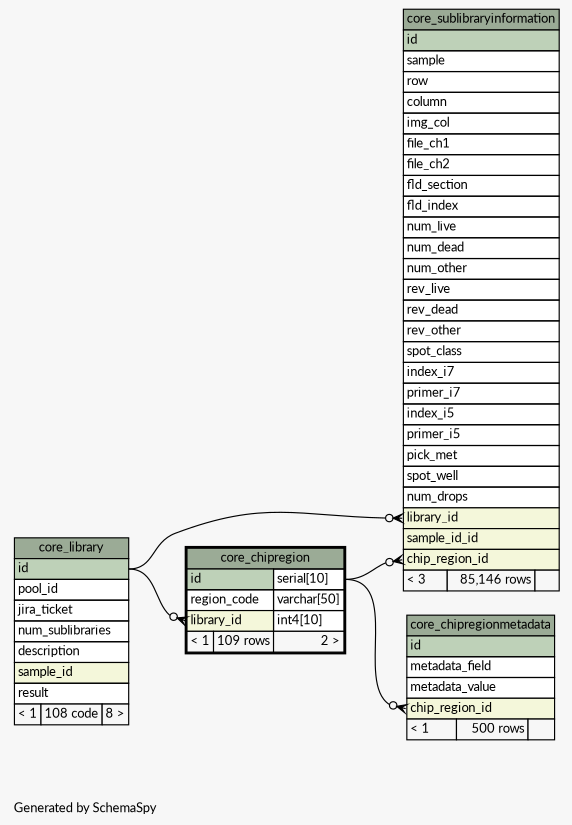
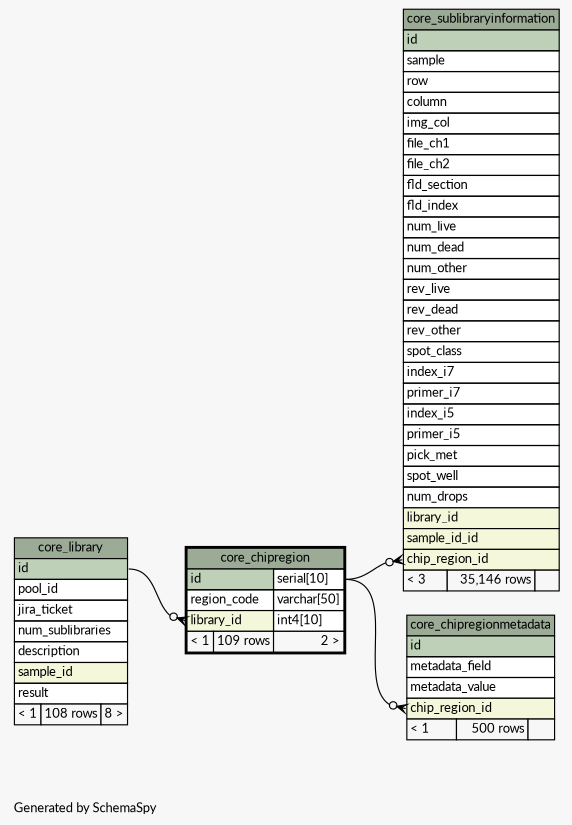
(249, 514) -> none
(496, 580) -> (496, 580)
(72, 714) -> (71, 714)
